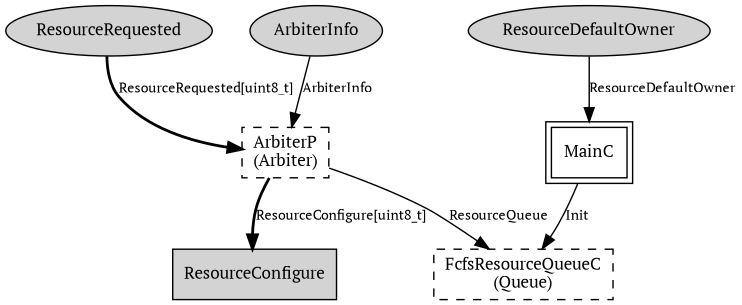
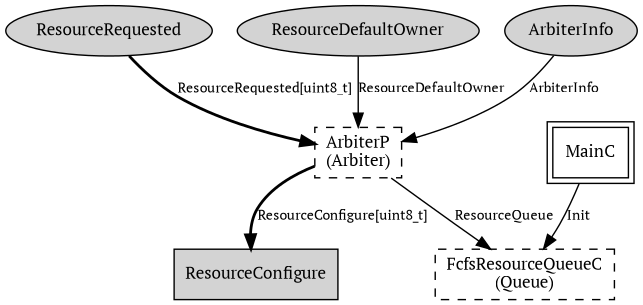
(589, 82) -> (358, 85)
